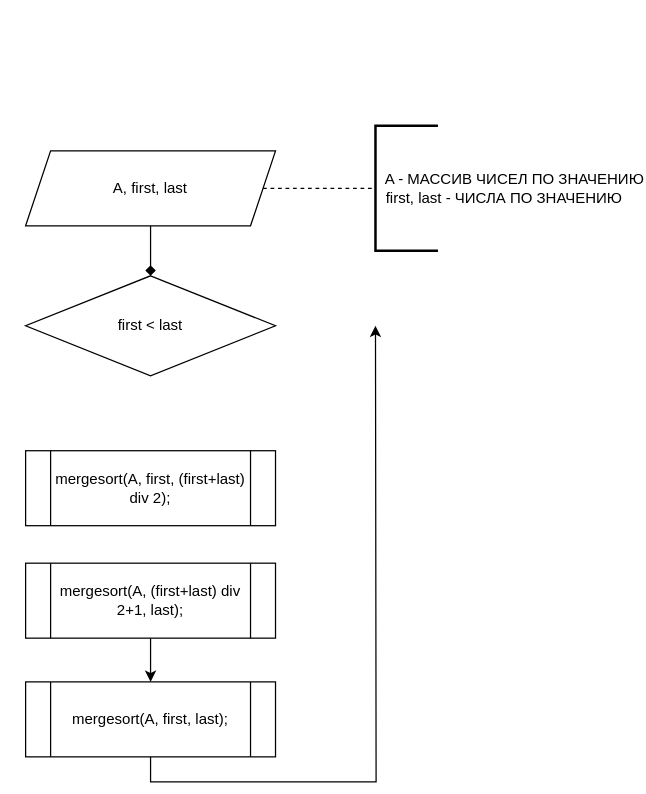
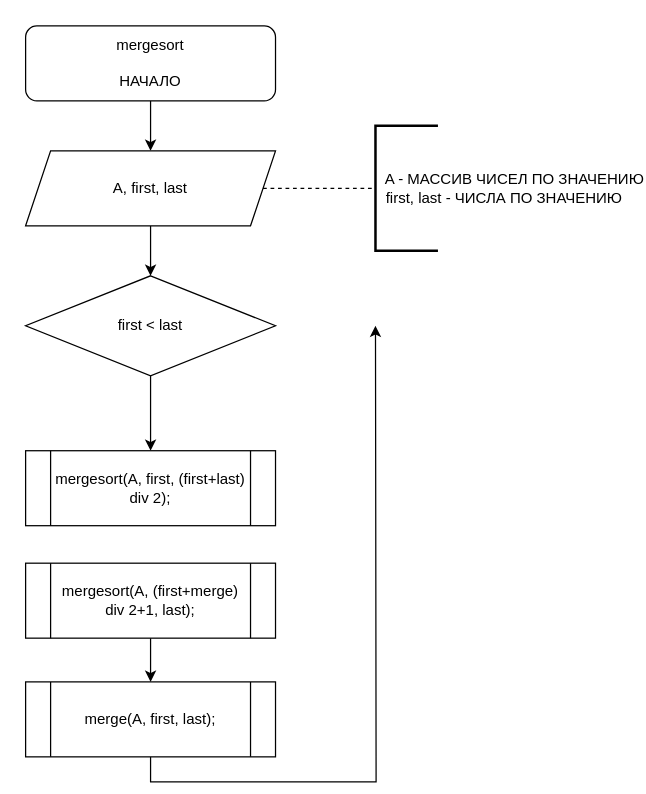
none -> (151, 63)
none -> (151, 122)
(151, 265) -> (151, 266)
none -> (151, 409)
(151, 601) -> (151, 601)
(151, 719) -> (151, 719)
